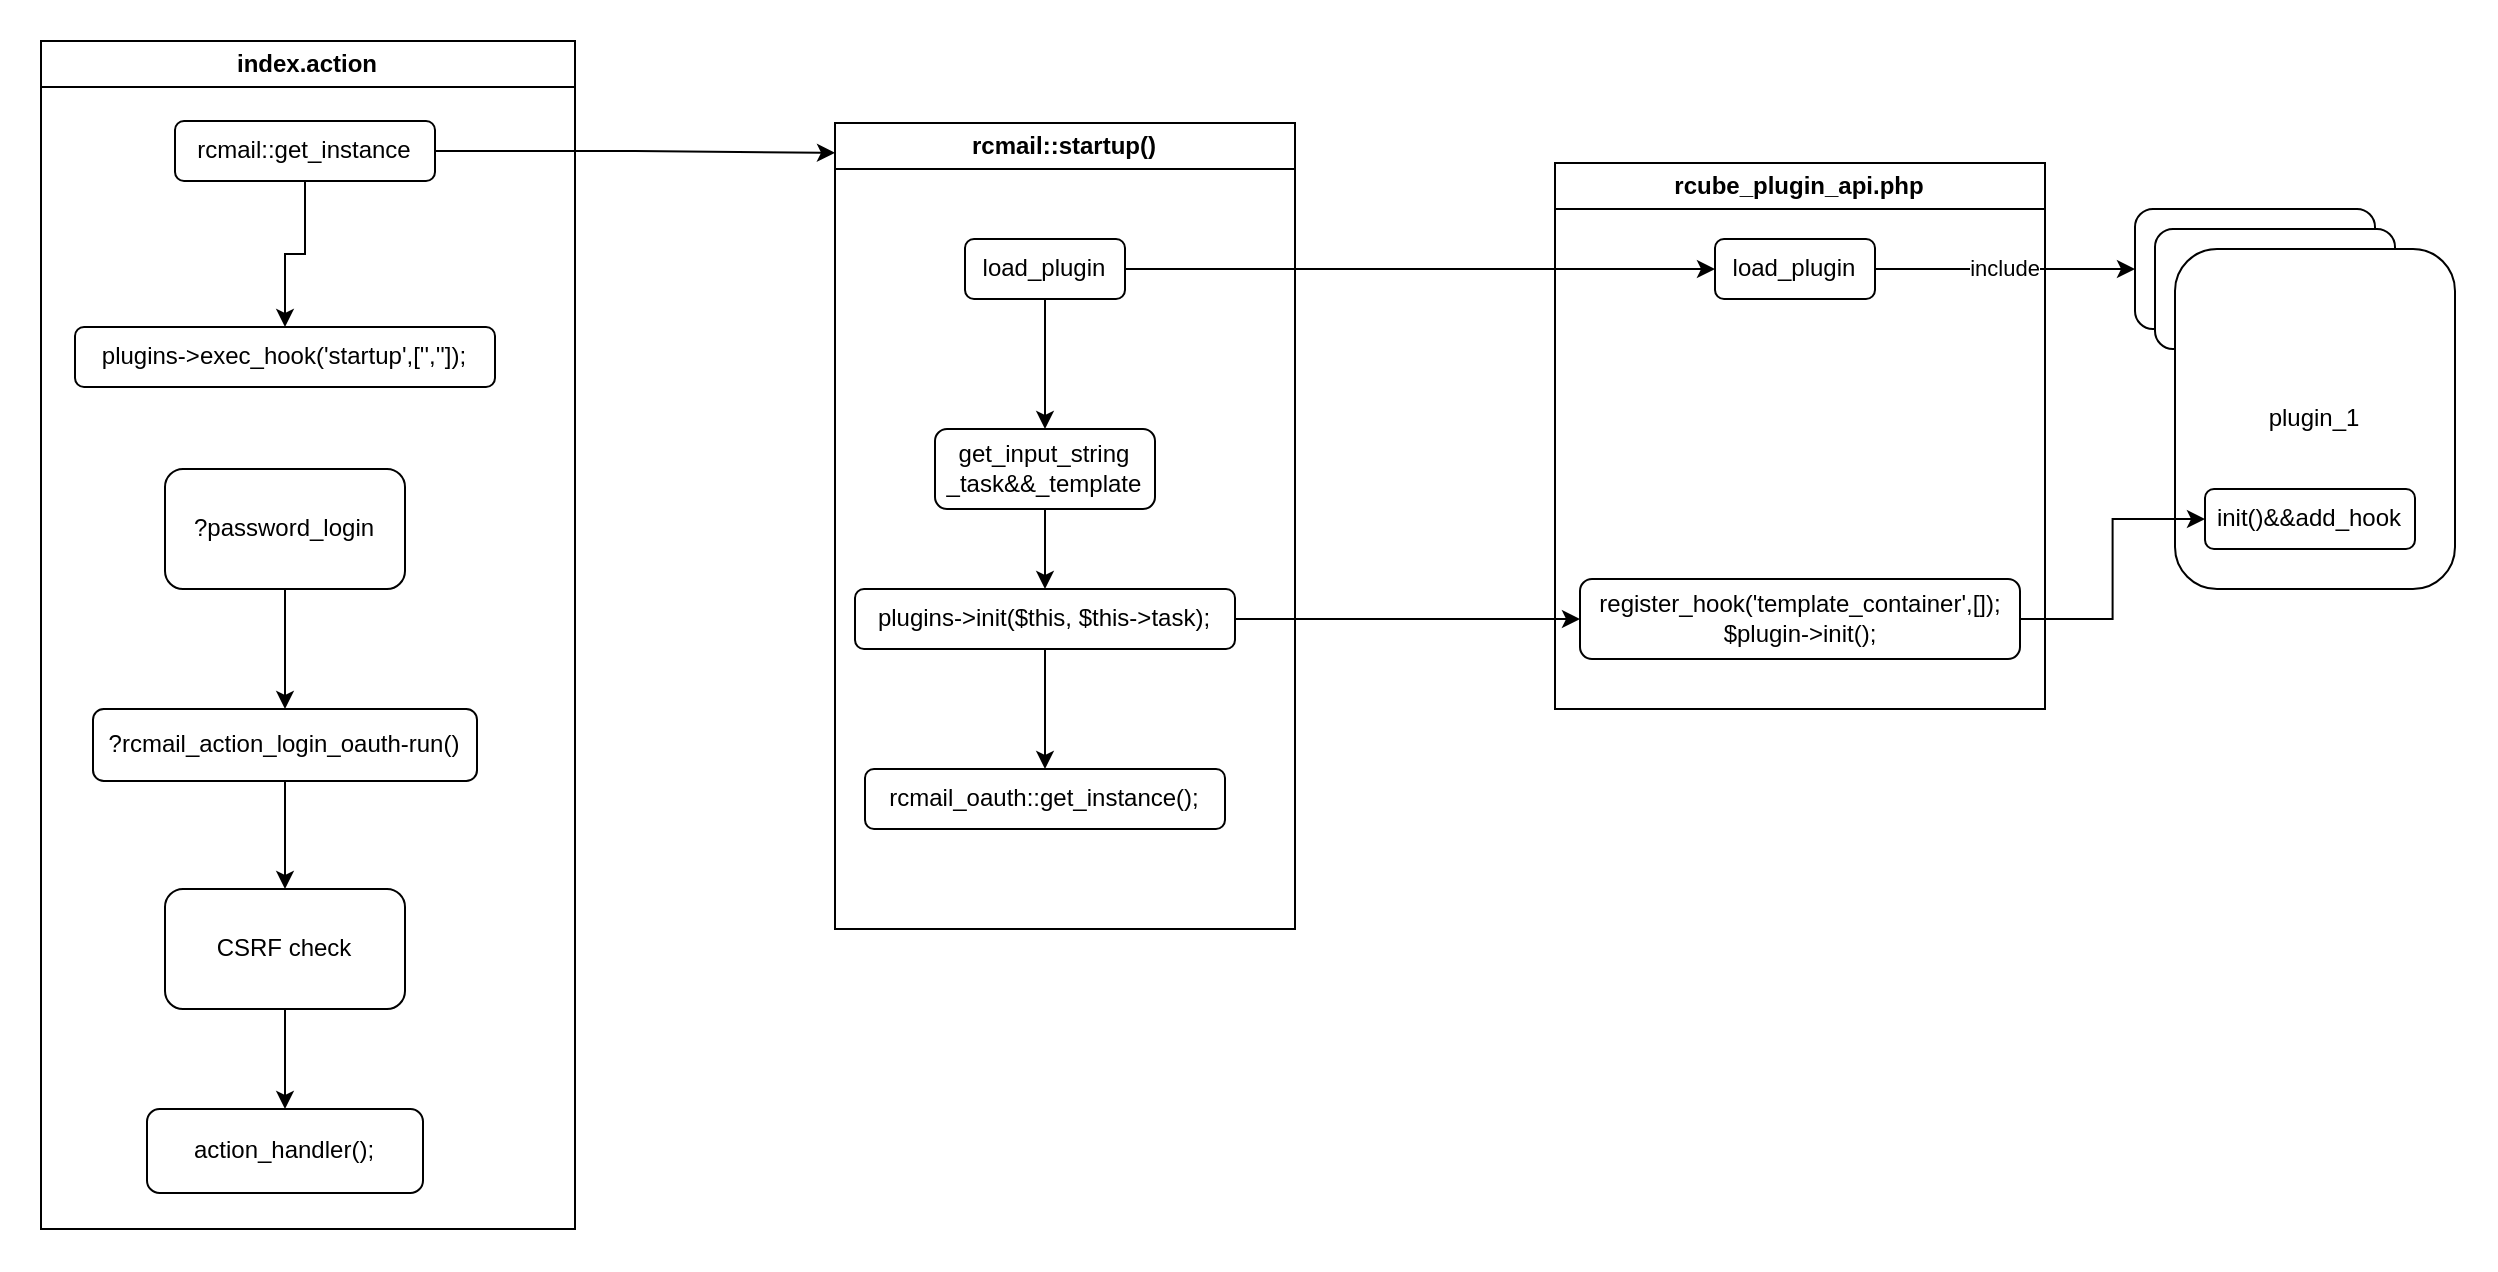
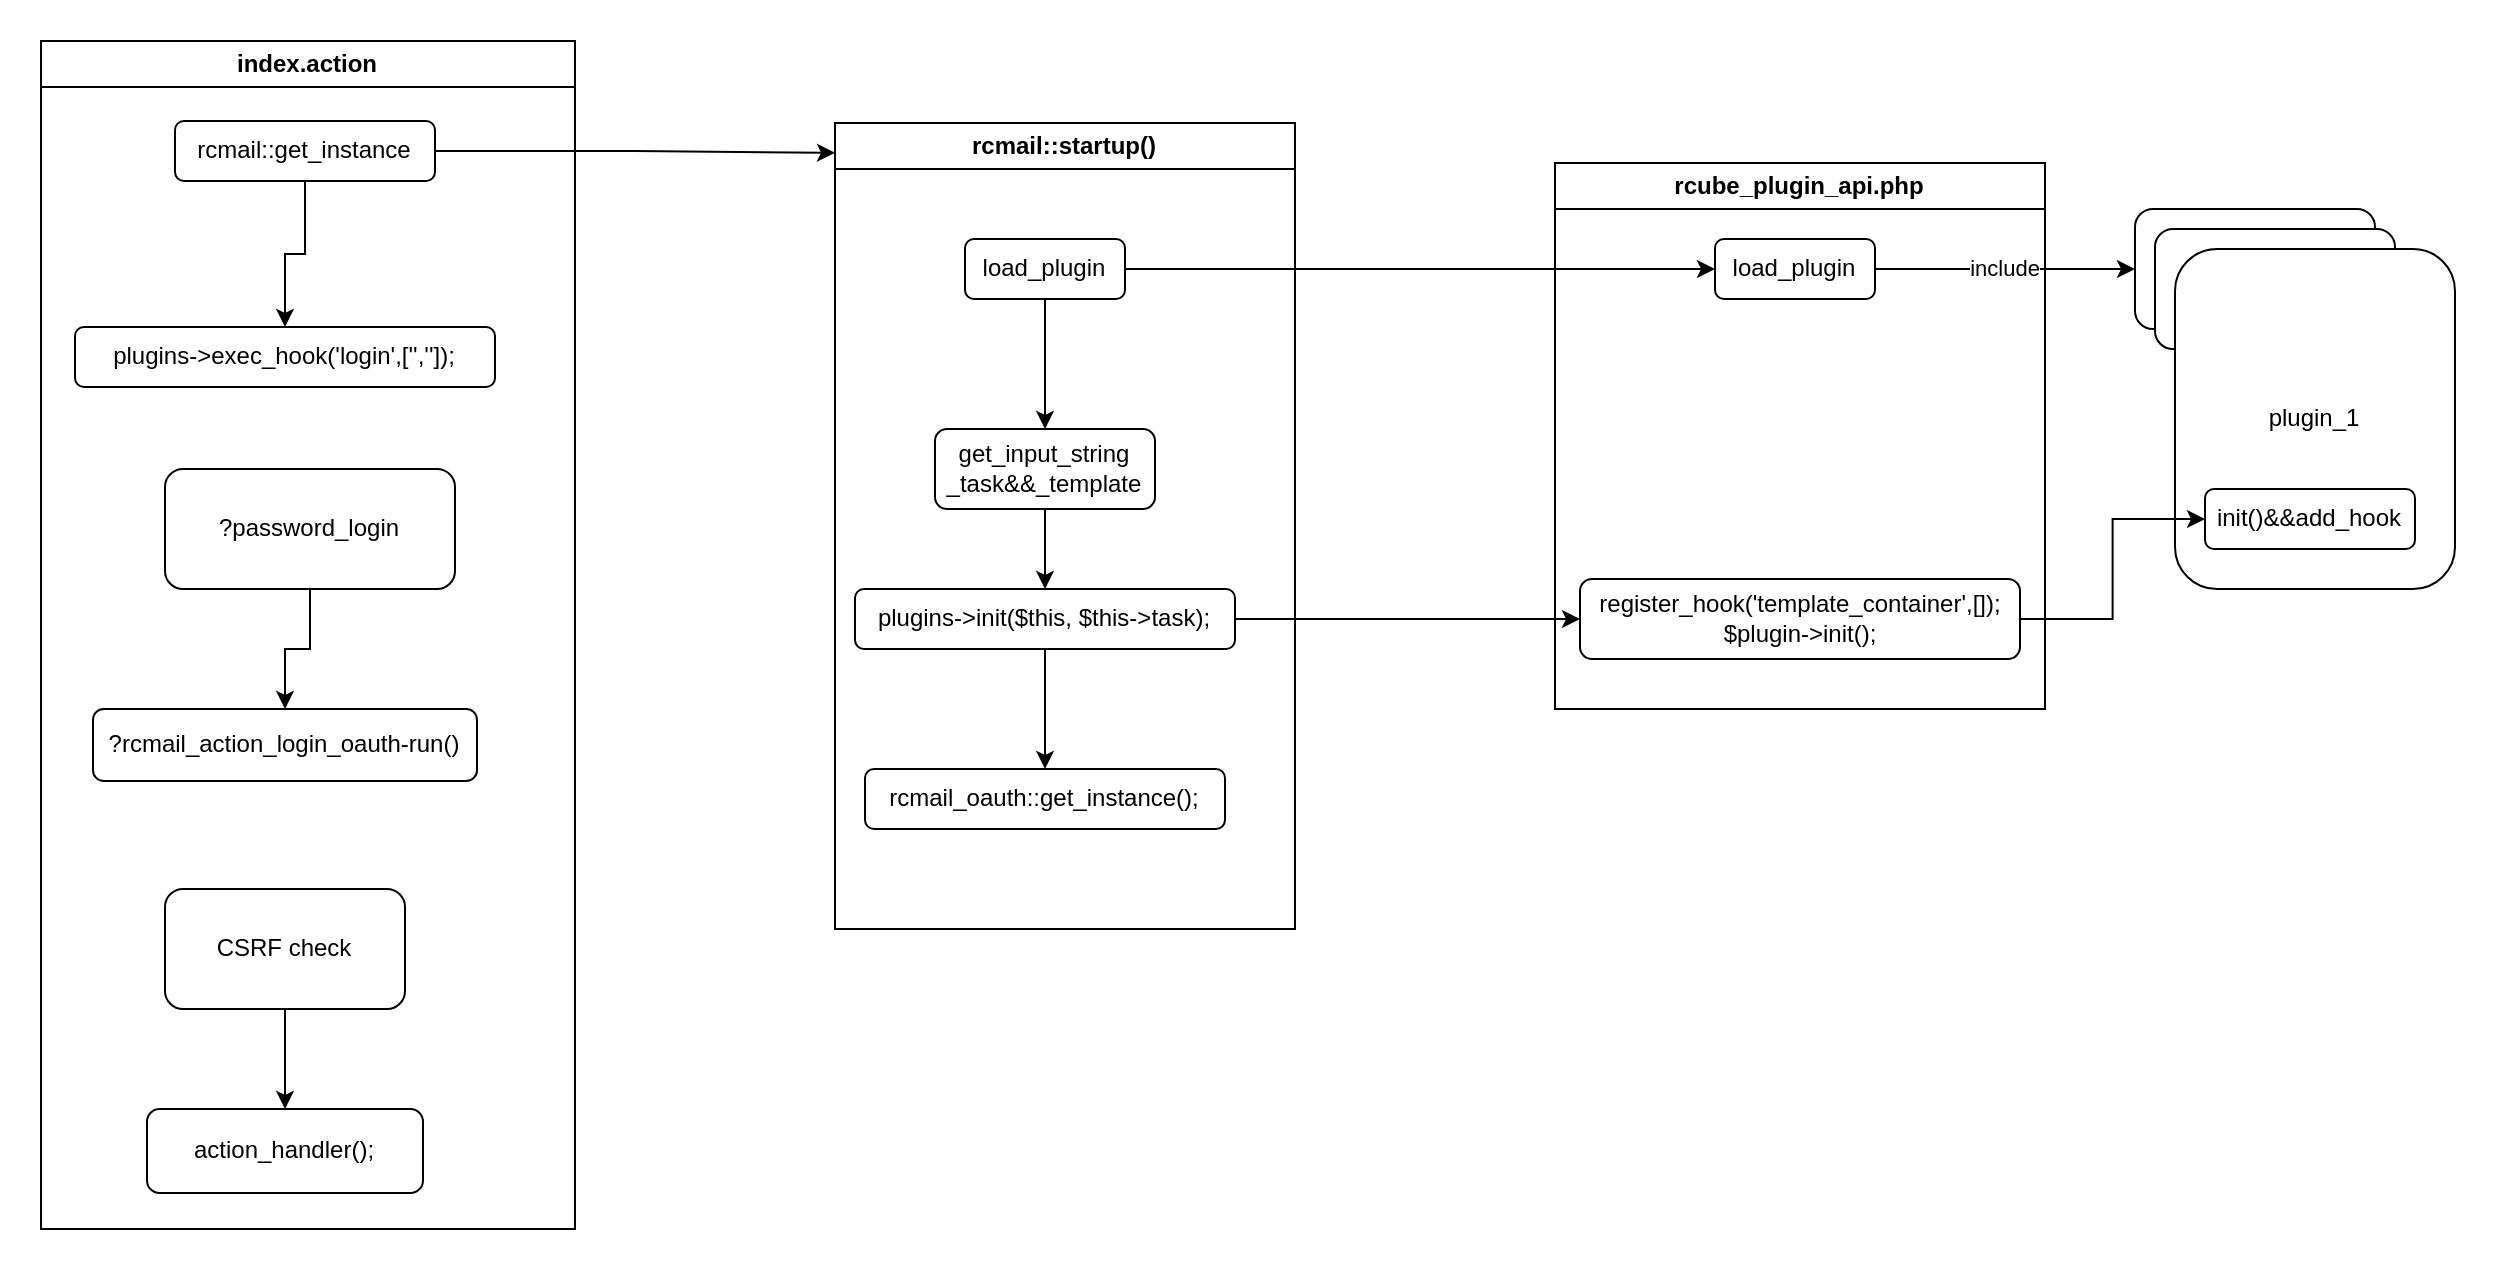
(285, 357) -> (285, 357)
(285, 529) -> (310, 529)
(285, 828) -> none
